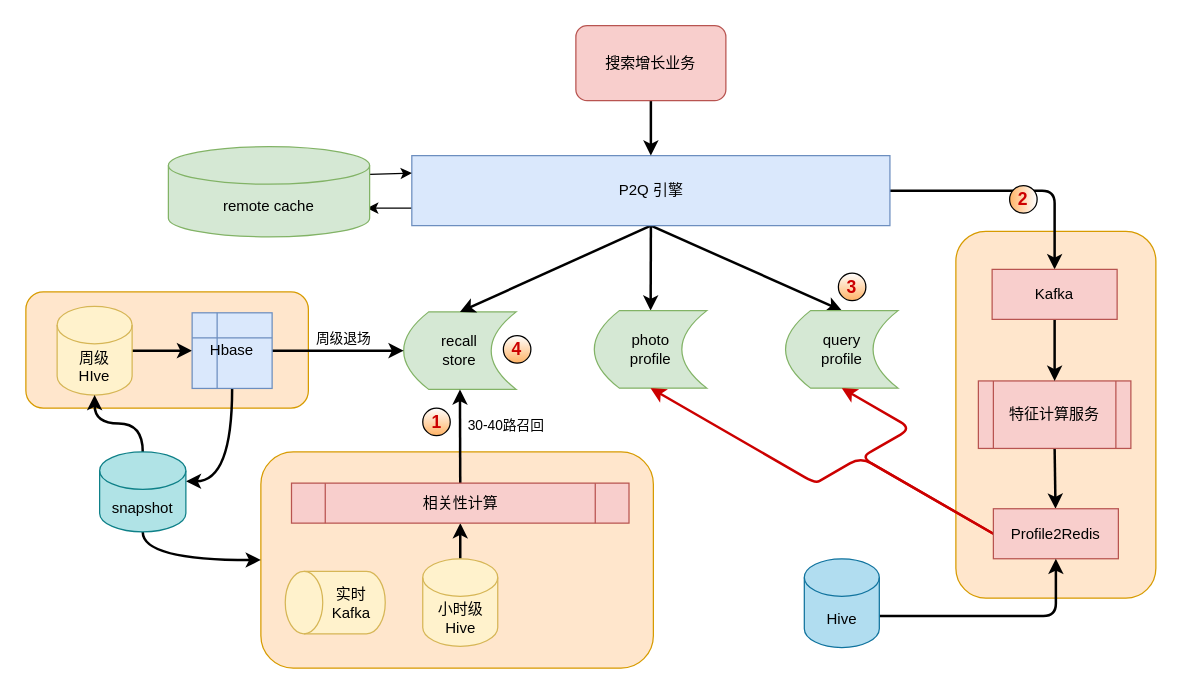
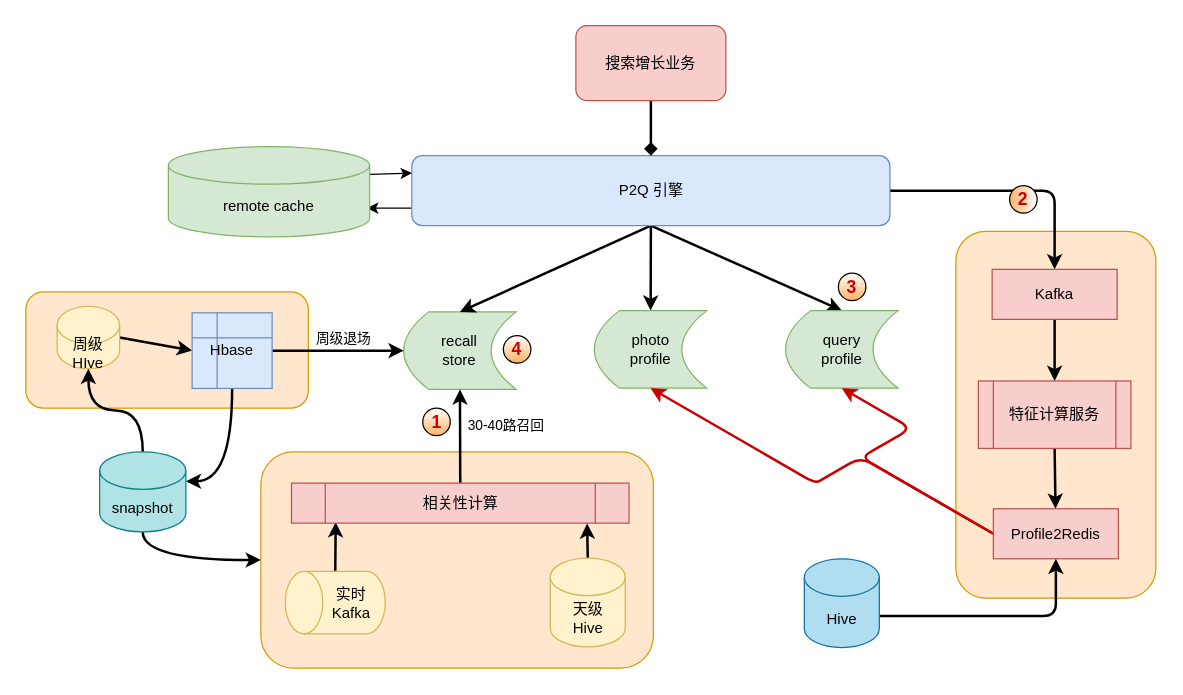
(651, 143) -> (651, 142)
(651, 191) -> (651, 191)
(94, 351) -> (88, 338)
none -> (587, 546)
(460, 547) -> none
none -> (335, 552)
(460, 603) -> none
none -> (588, 603)
